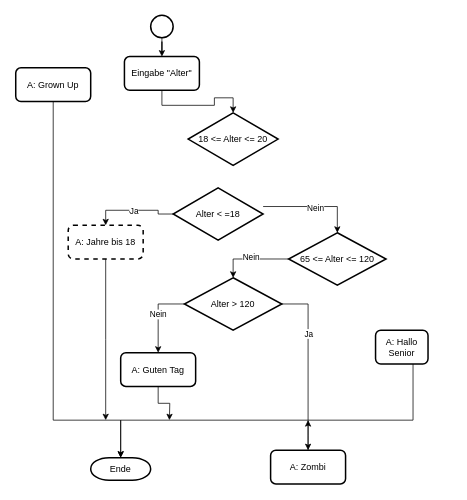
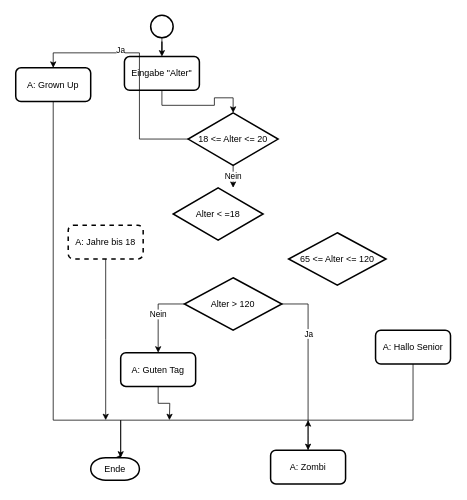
none -> (139, 96)
none -> (233, 177)
(310, 207) -> none
(130, 210) -> none
(241, 259) -> none
(402, 347) -> (413, 347)
(120, 469) -> (115, 469)
